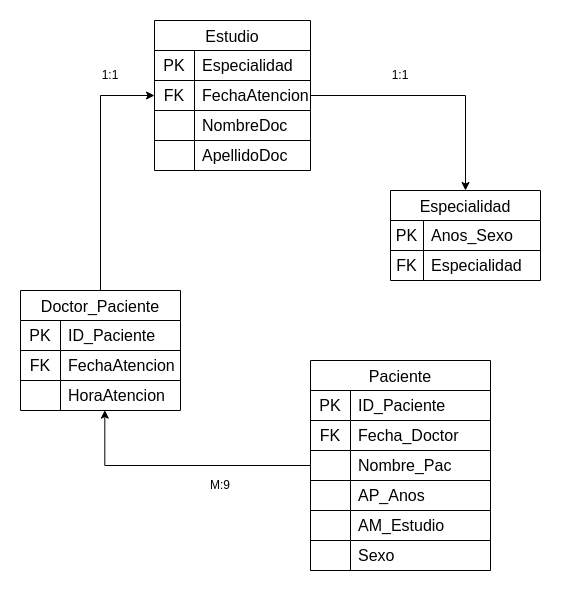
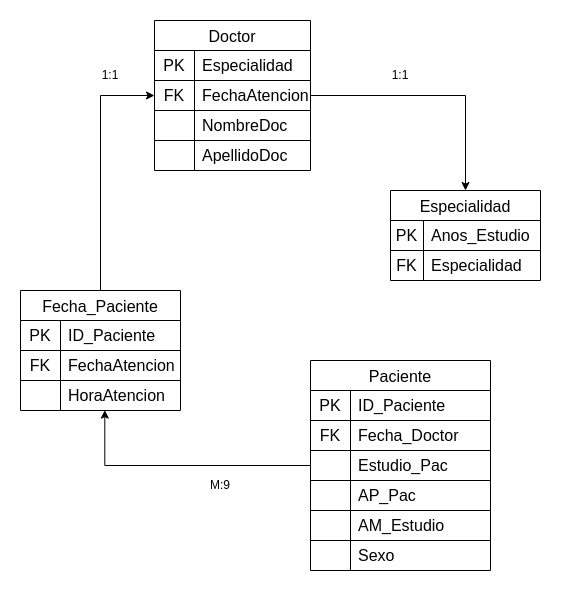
(232, 37) -> (232, 37)
(472, 236) -> (483, 236)
(100, 307) -> (100, 307)
(403, 466) -> (406, 466)
(390, 496) -> (385, 496)
